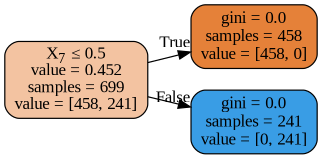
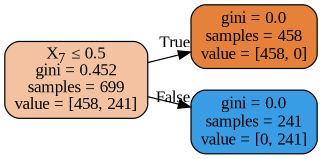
(76, 70) -> (76, 70)
